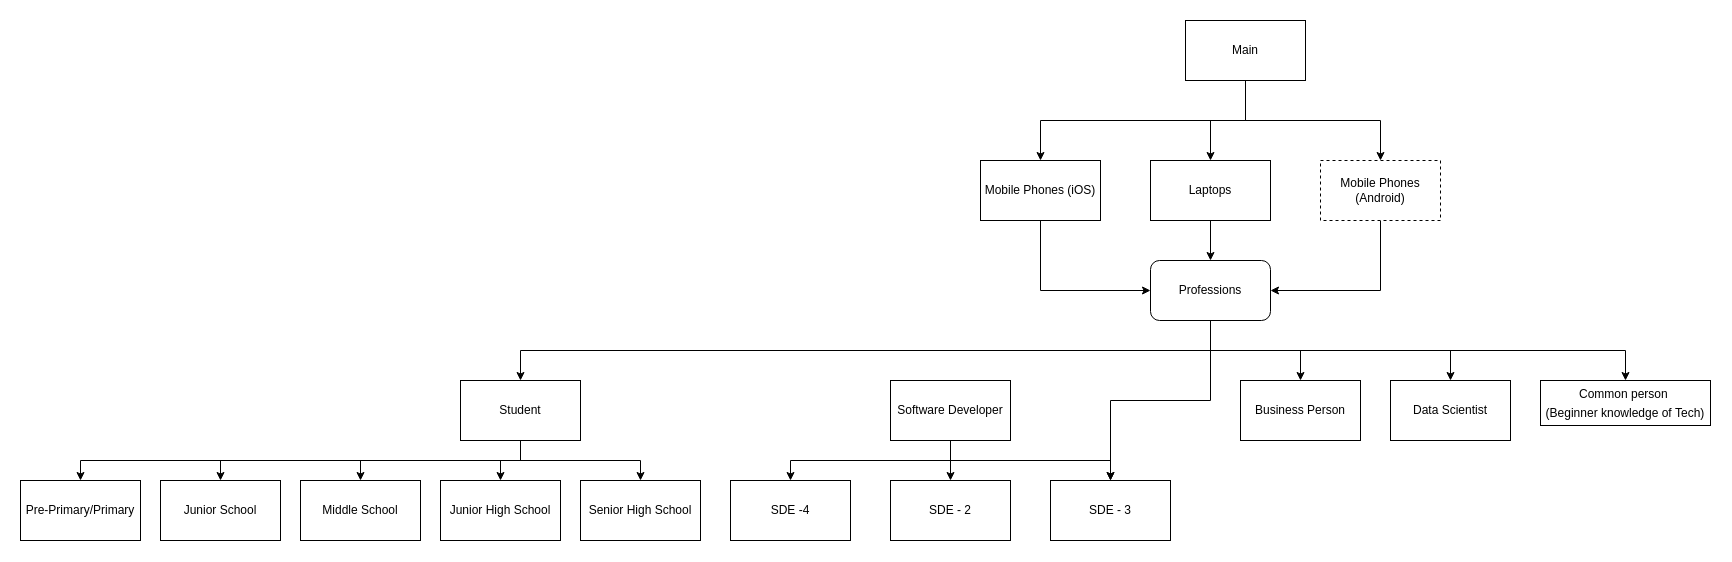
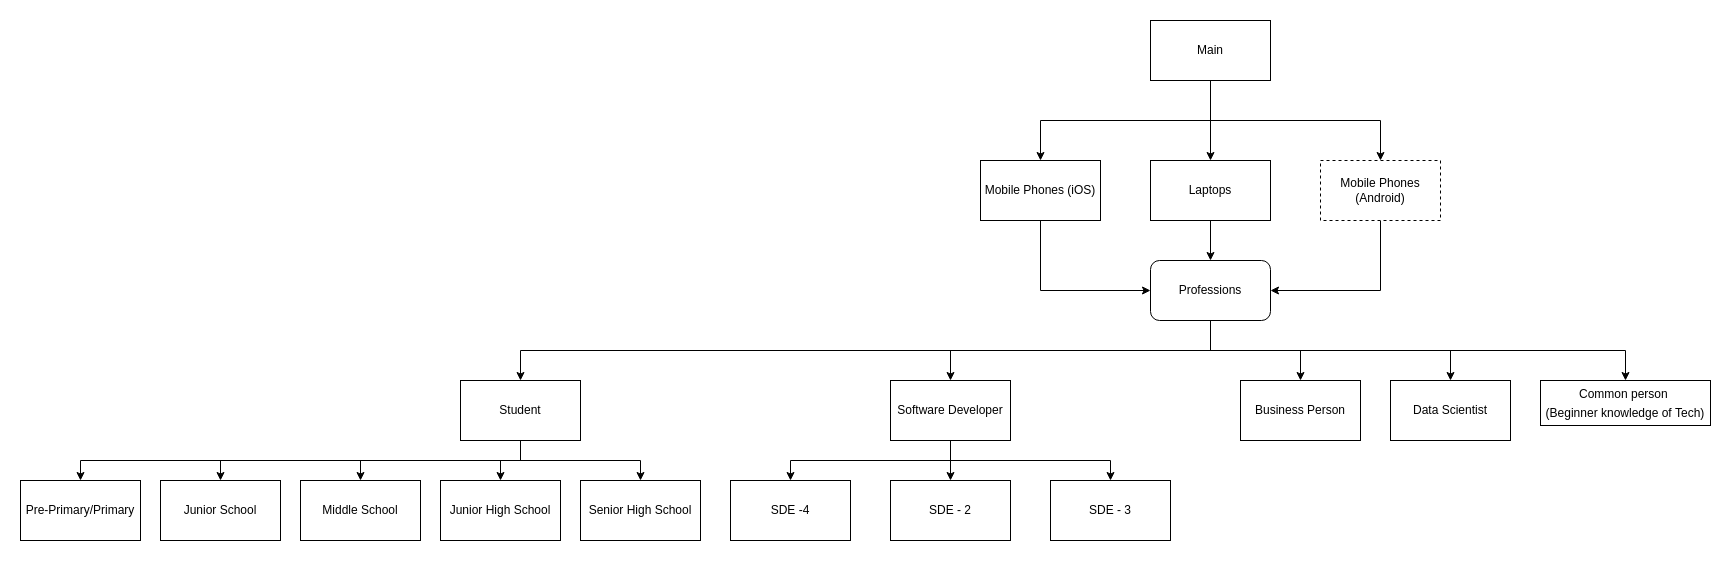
(1246, 51) -> (1211, 51)
(1157, 401) -> (951, 363)
